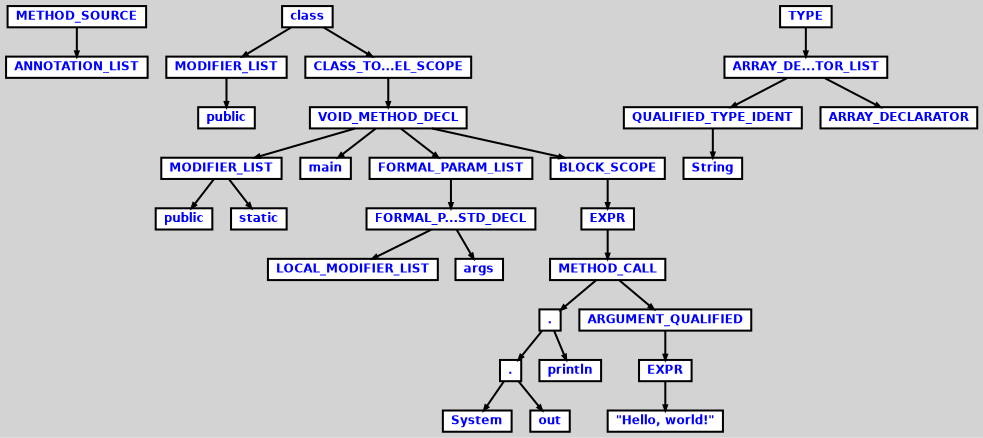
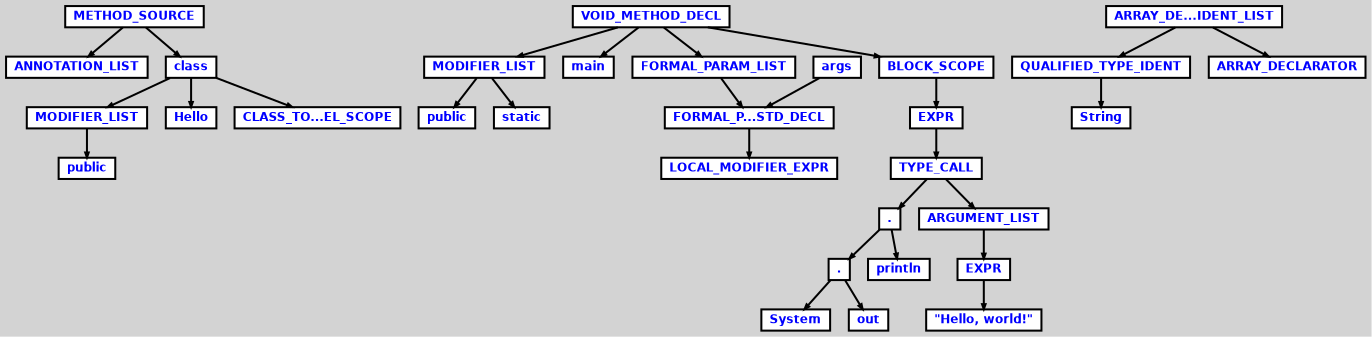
(806, 17) -> none
none -> (161, 40)
(806, 67) -> (1194, 17)
(388, 90) -> none
none -> (191, 118)
(464, 242) -> (795, 91)
(353, 269) -> (749, 168)
(608, 269) -> (936, 168)
(665, 320) -> (984, 219)
